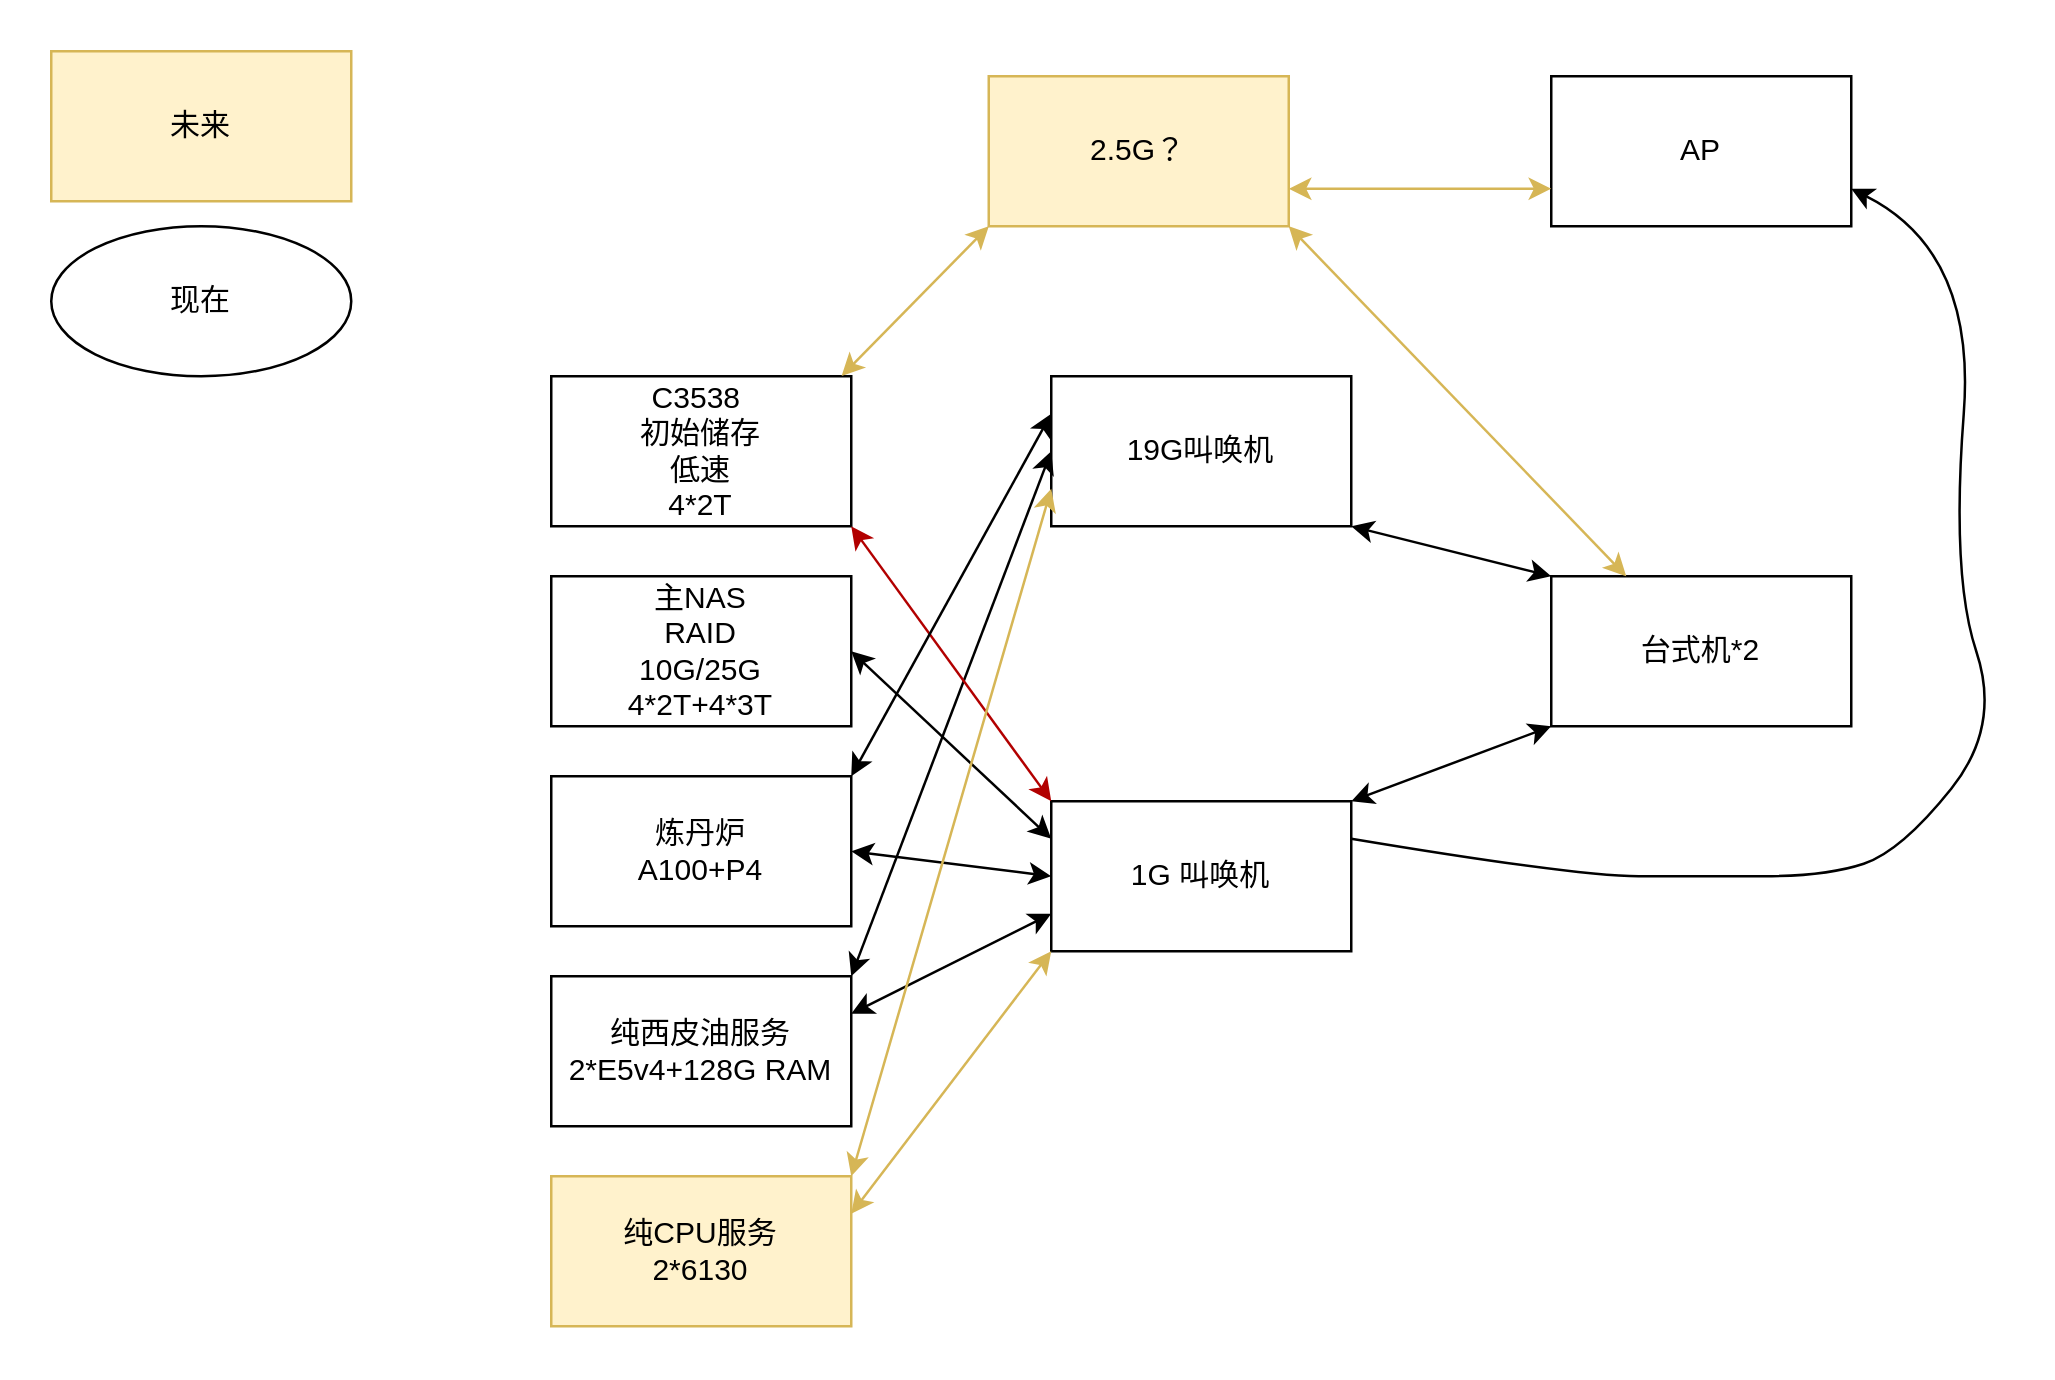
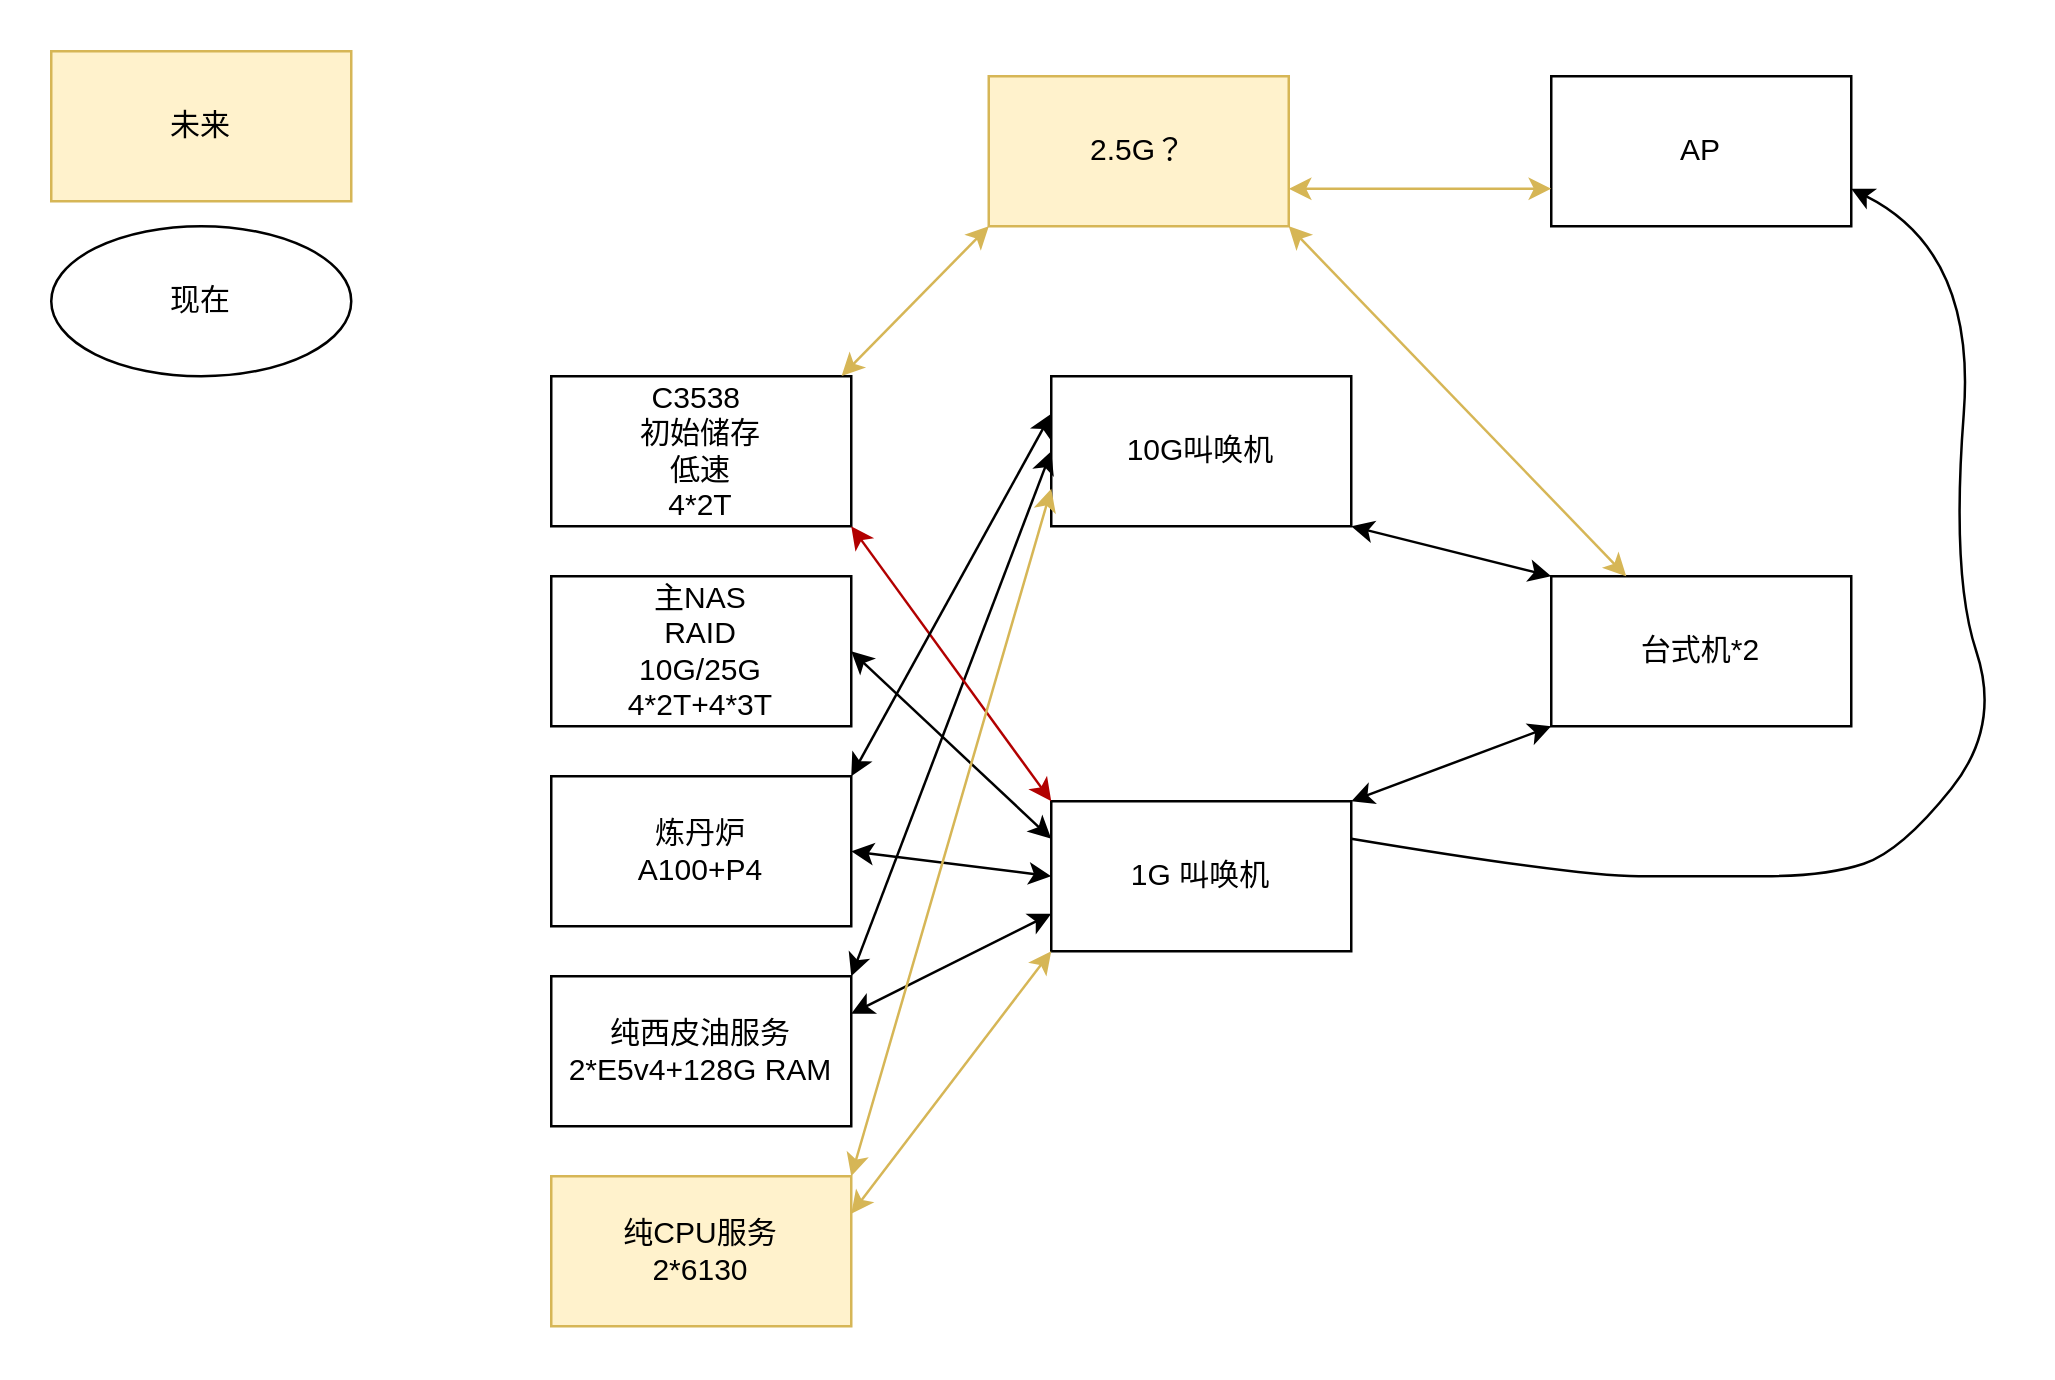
(1201, 451) -> (1201, 451)
